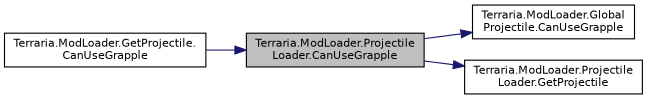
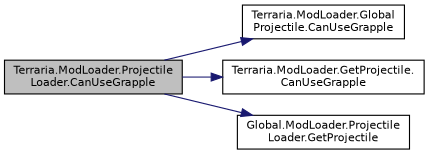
(220, 50) -> (197, 77)
(554, 77) -> (323, 132)
